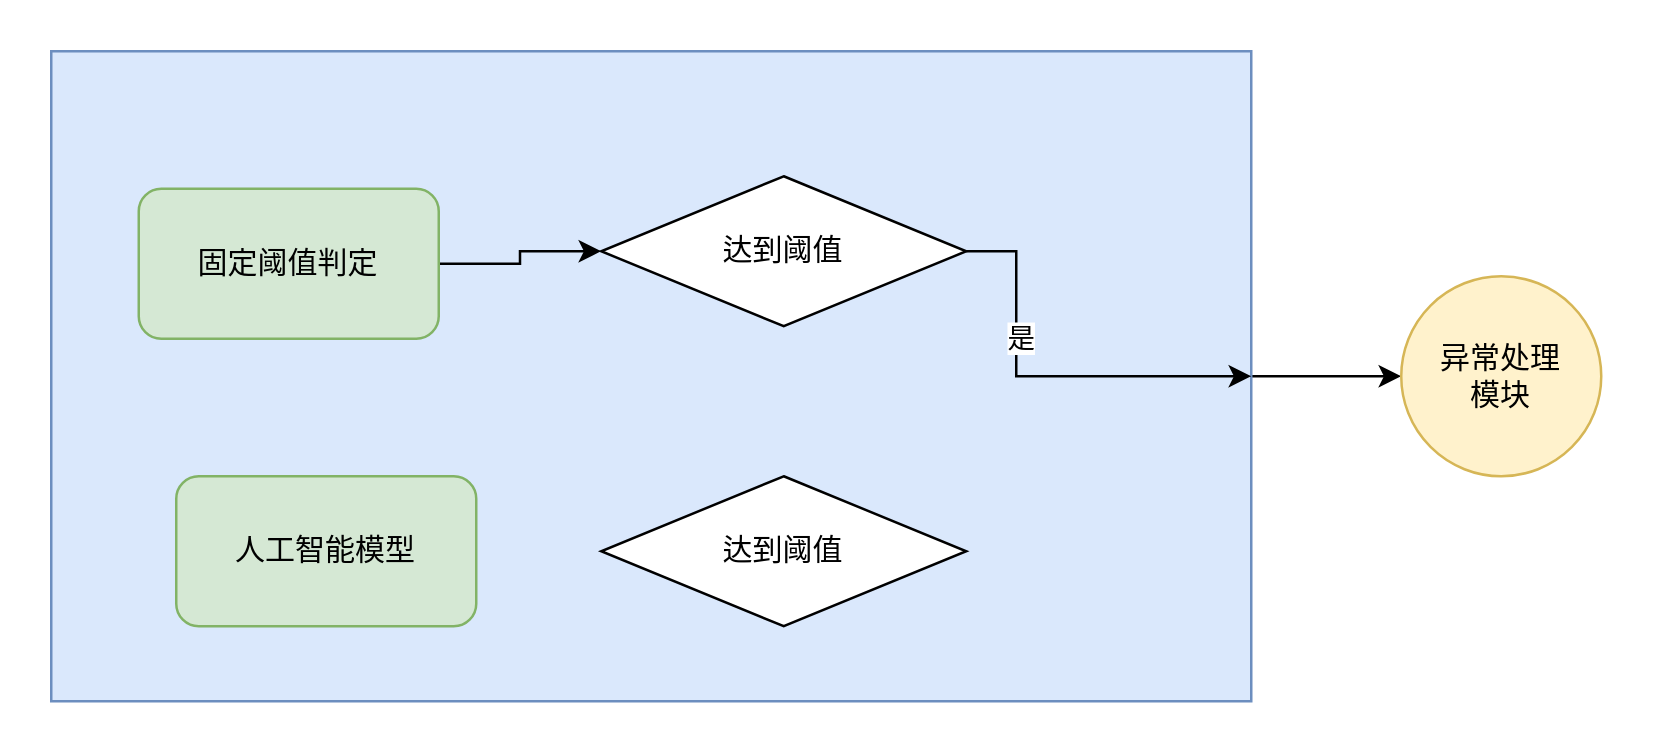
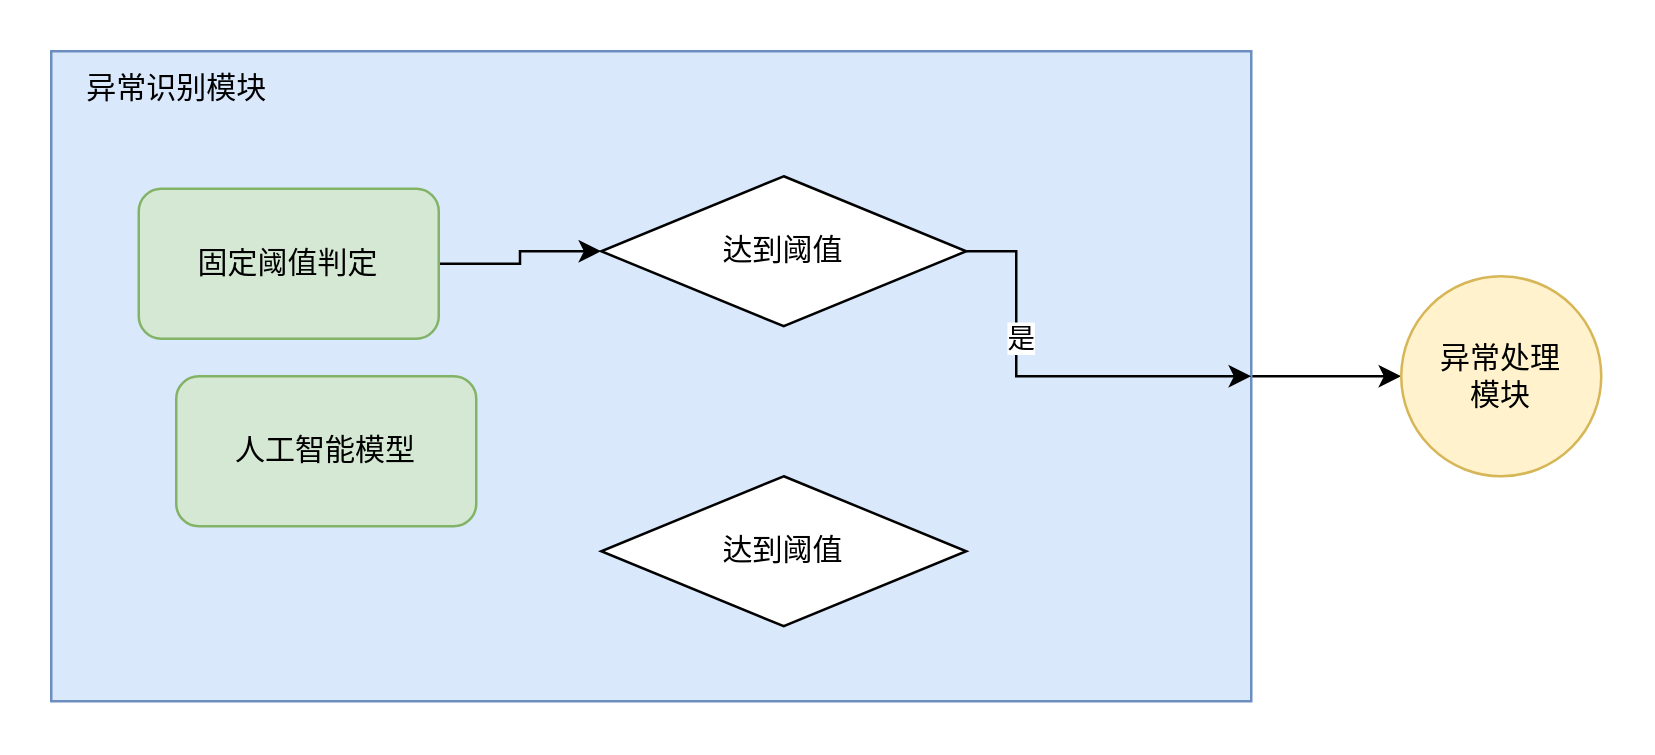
none -> (176, 89)
(326, 551) -> (326, 451)
